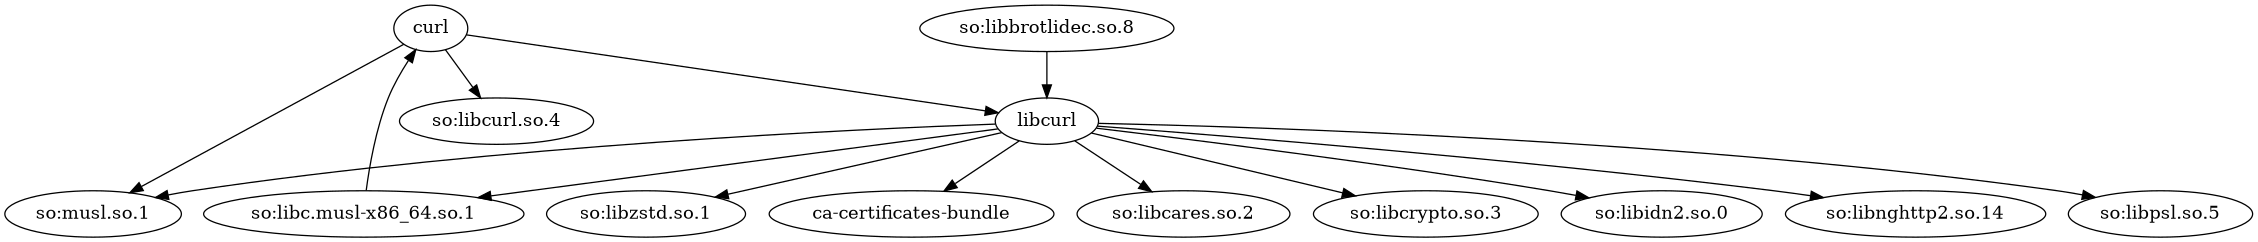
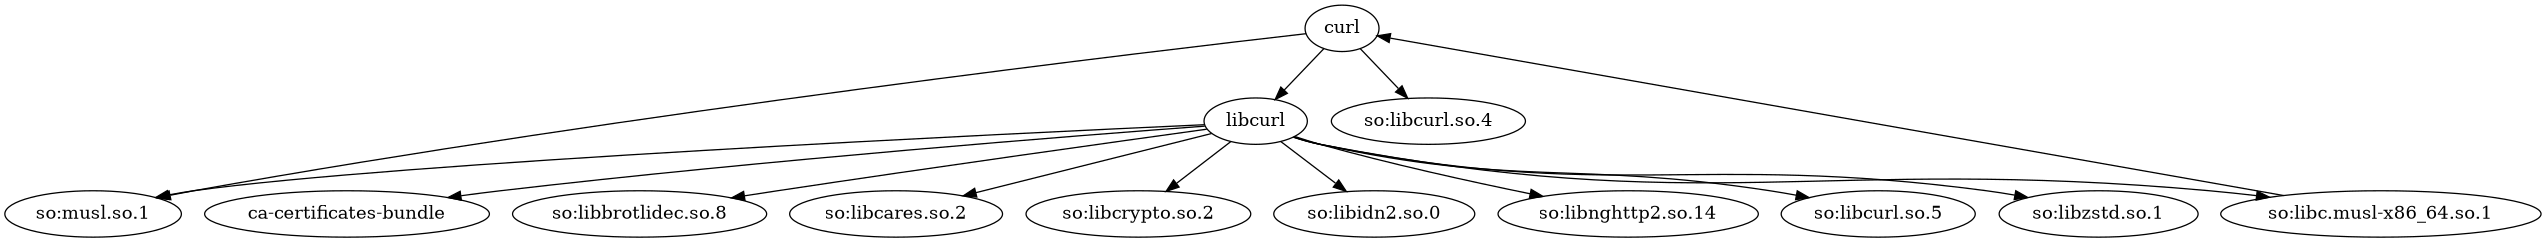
(1047, 68) -> (976, 162)
(1426, 214) -> (1138, 214)
(2160, 214) -> (1878, 214)
